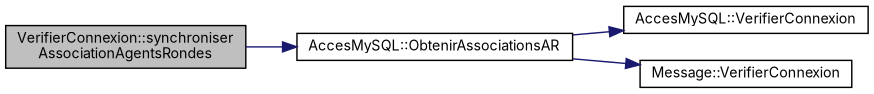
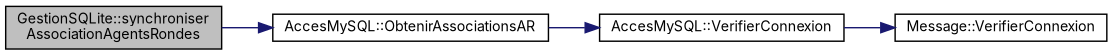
(126, 47) -> (114, 28)
(599, 61) -> (862, 28)
